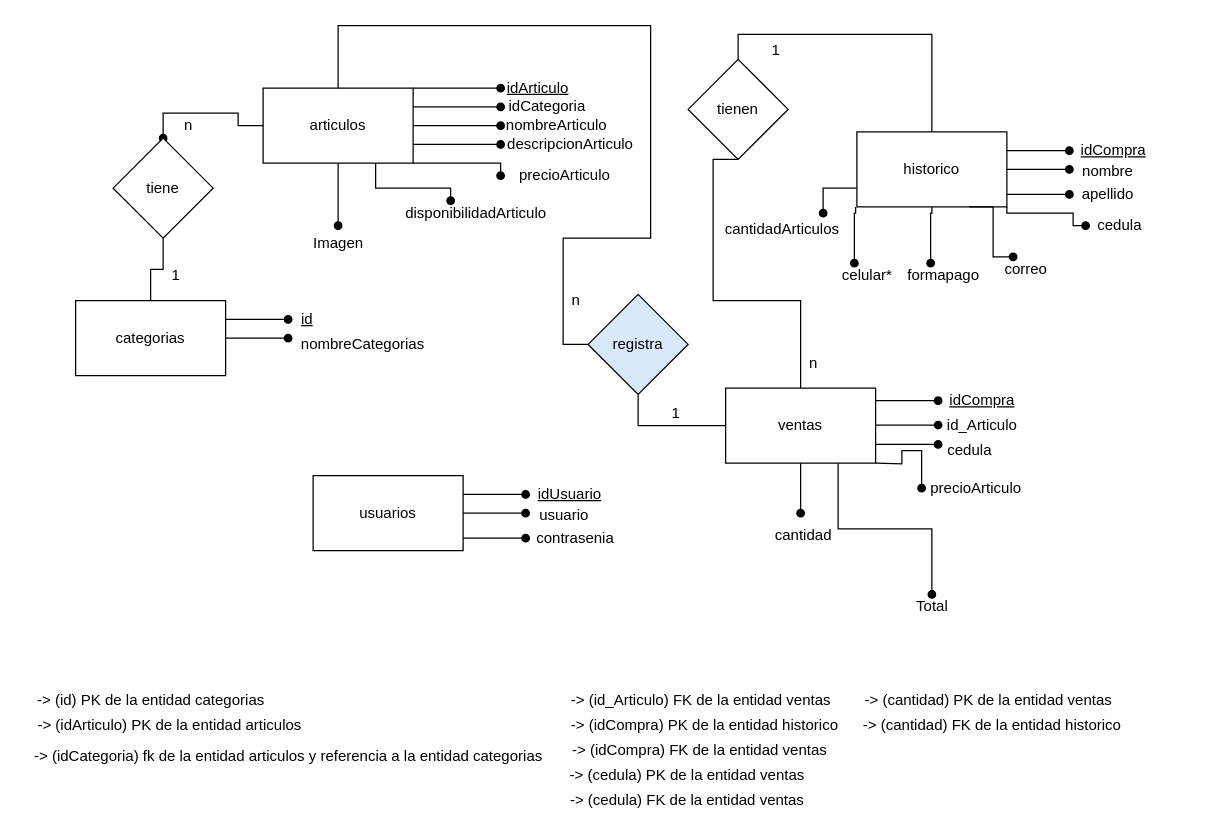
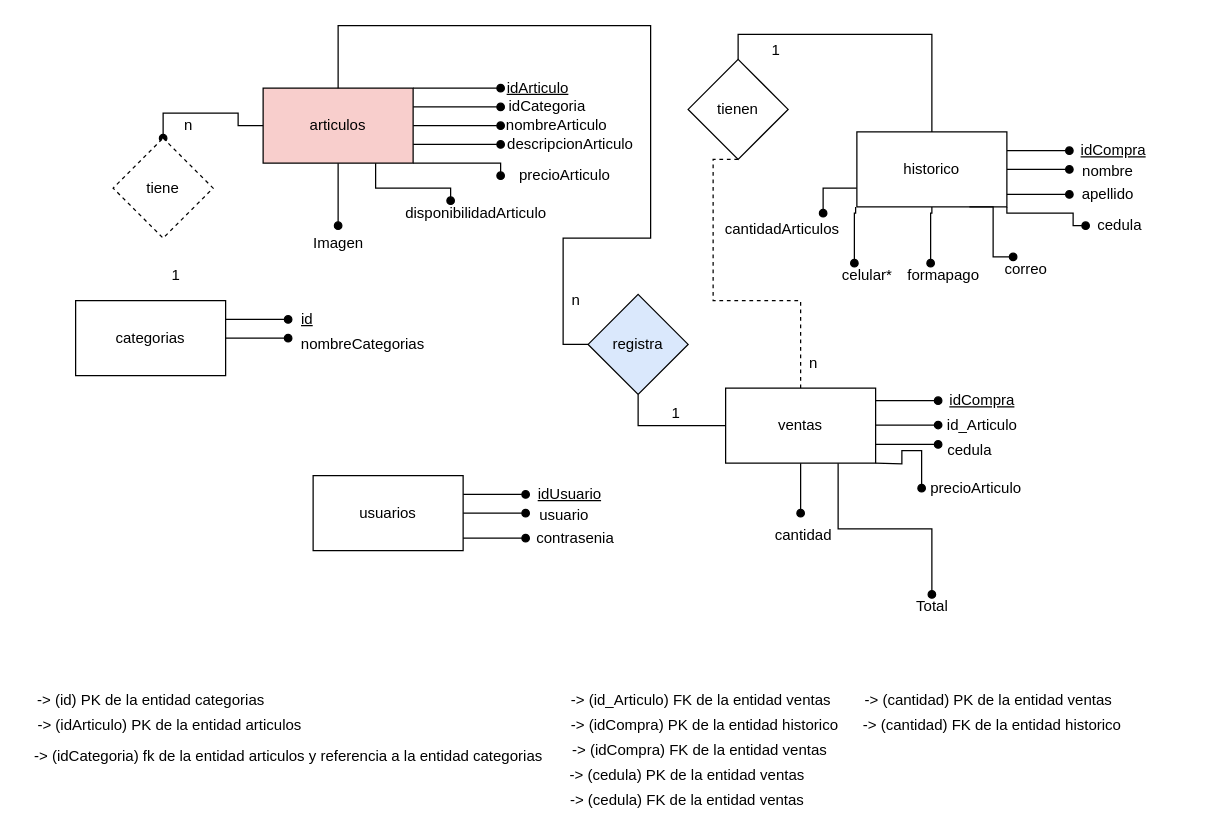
(338, 126) -> (338, 126)
(163, 188) -> (163, 188)
(157, 269) -> none
(717, 301) -> (717, 301)
